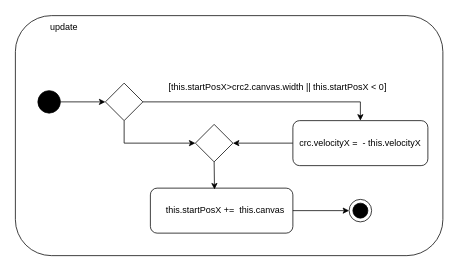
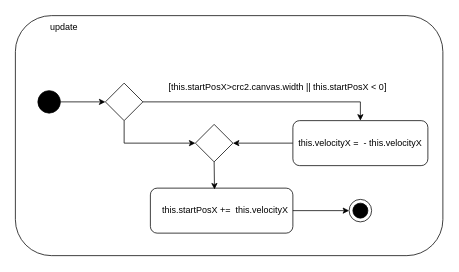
(360, 143) -> (360, 143)
(225, 210) -> (225, 210)
